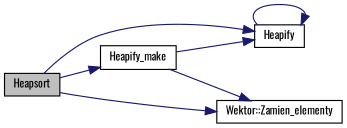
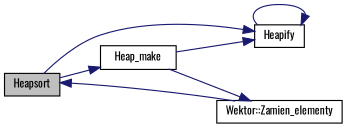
(138, 58) -> (138, 58)
(132, 103) -> (154, 90)
